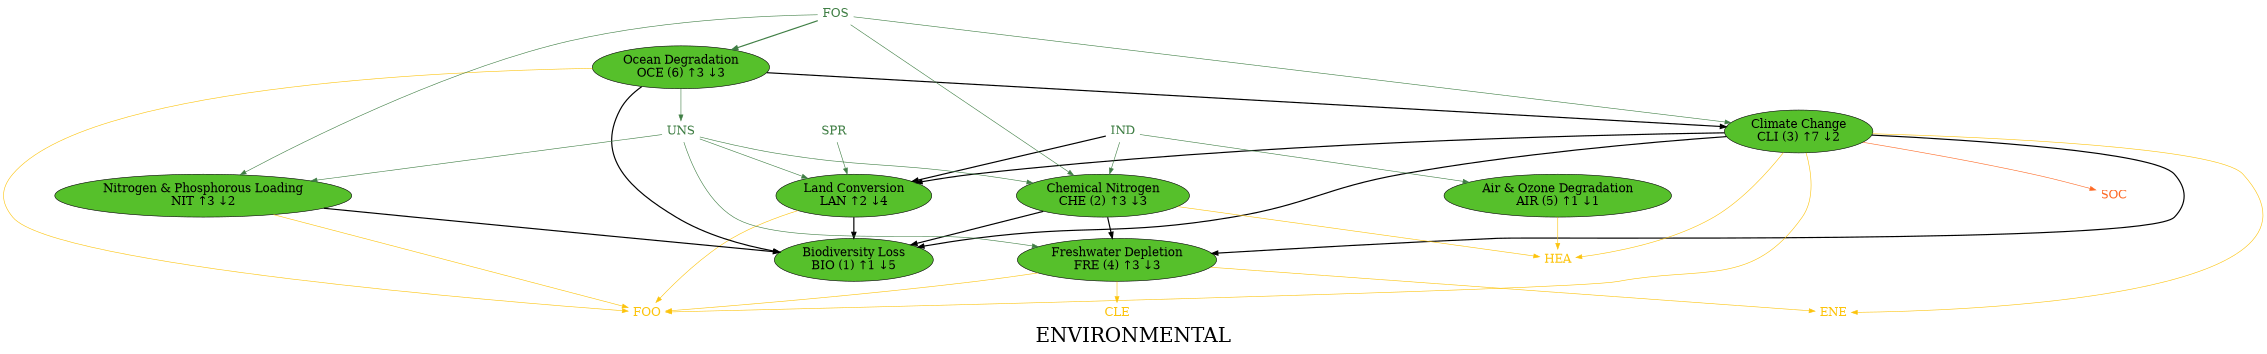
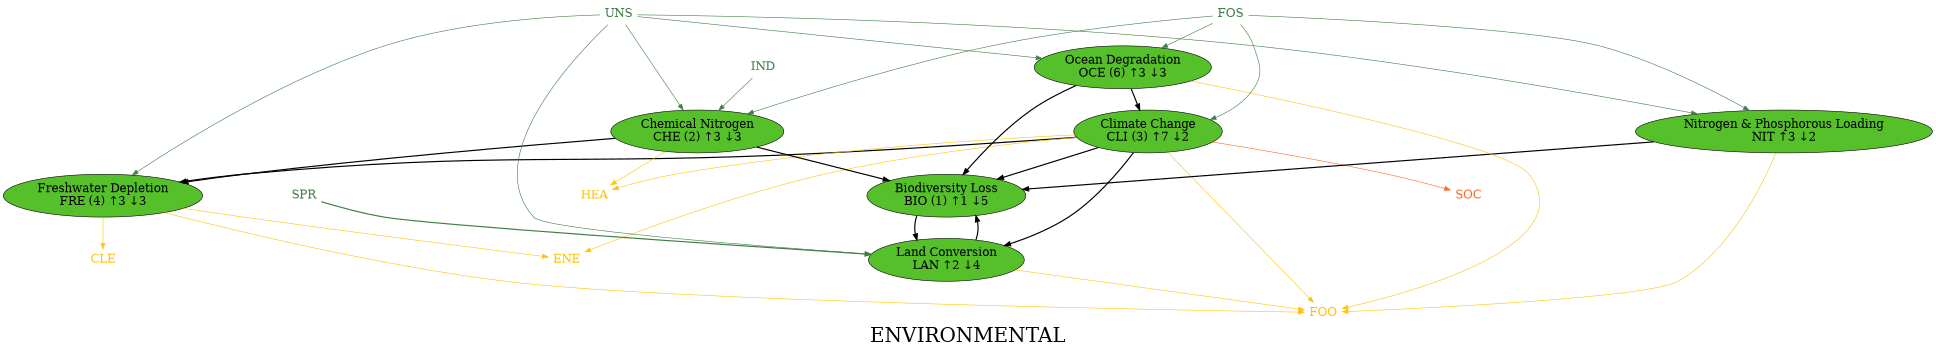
(778, 34) -> (1190, 34)
(681, 102) -> (837, 37)
(841, 155) -> (592, 235)
(1012, 158) -> (915, 225)
(1558, 196) -> none
